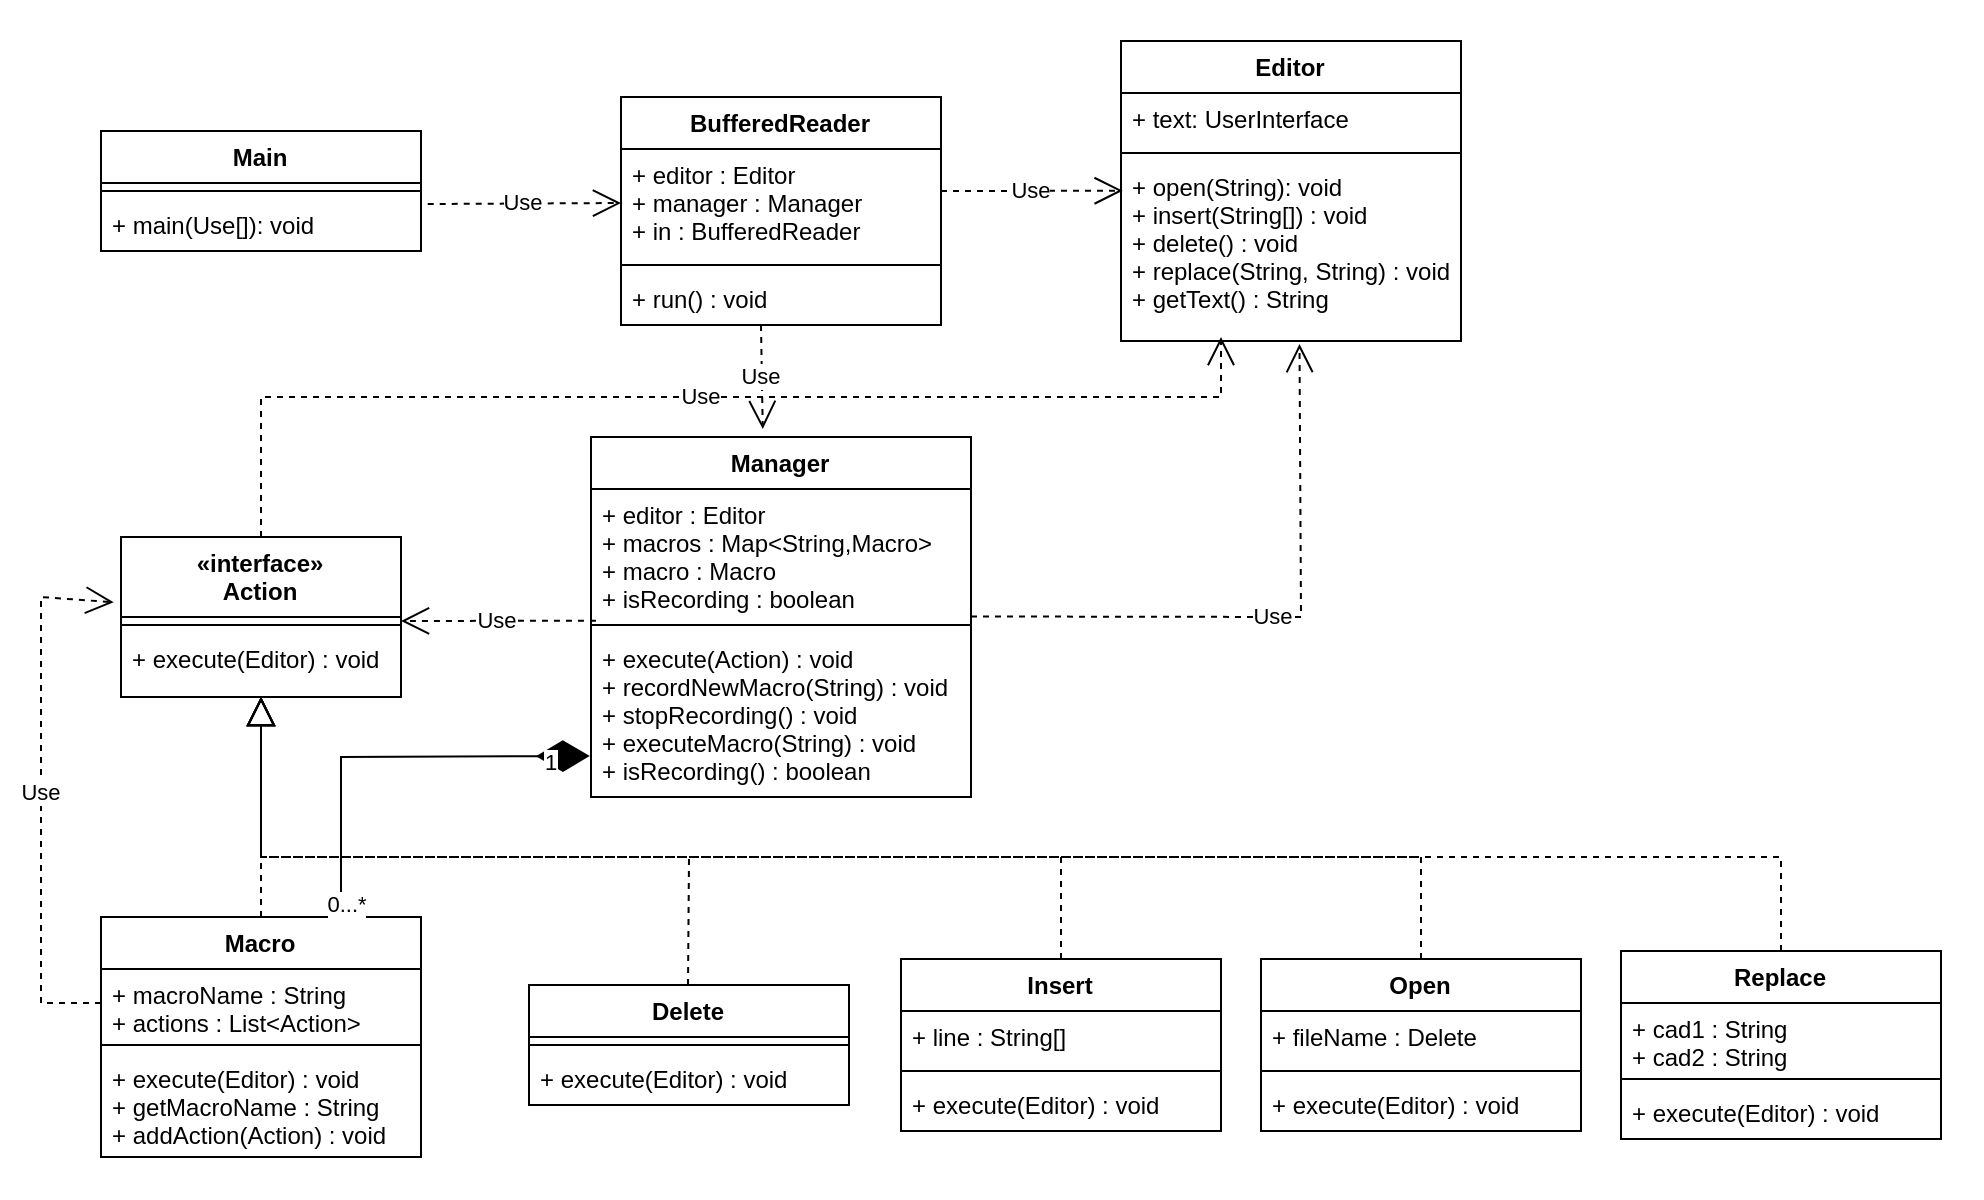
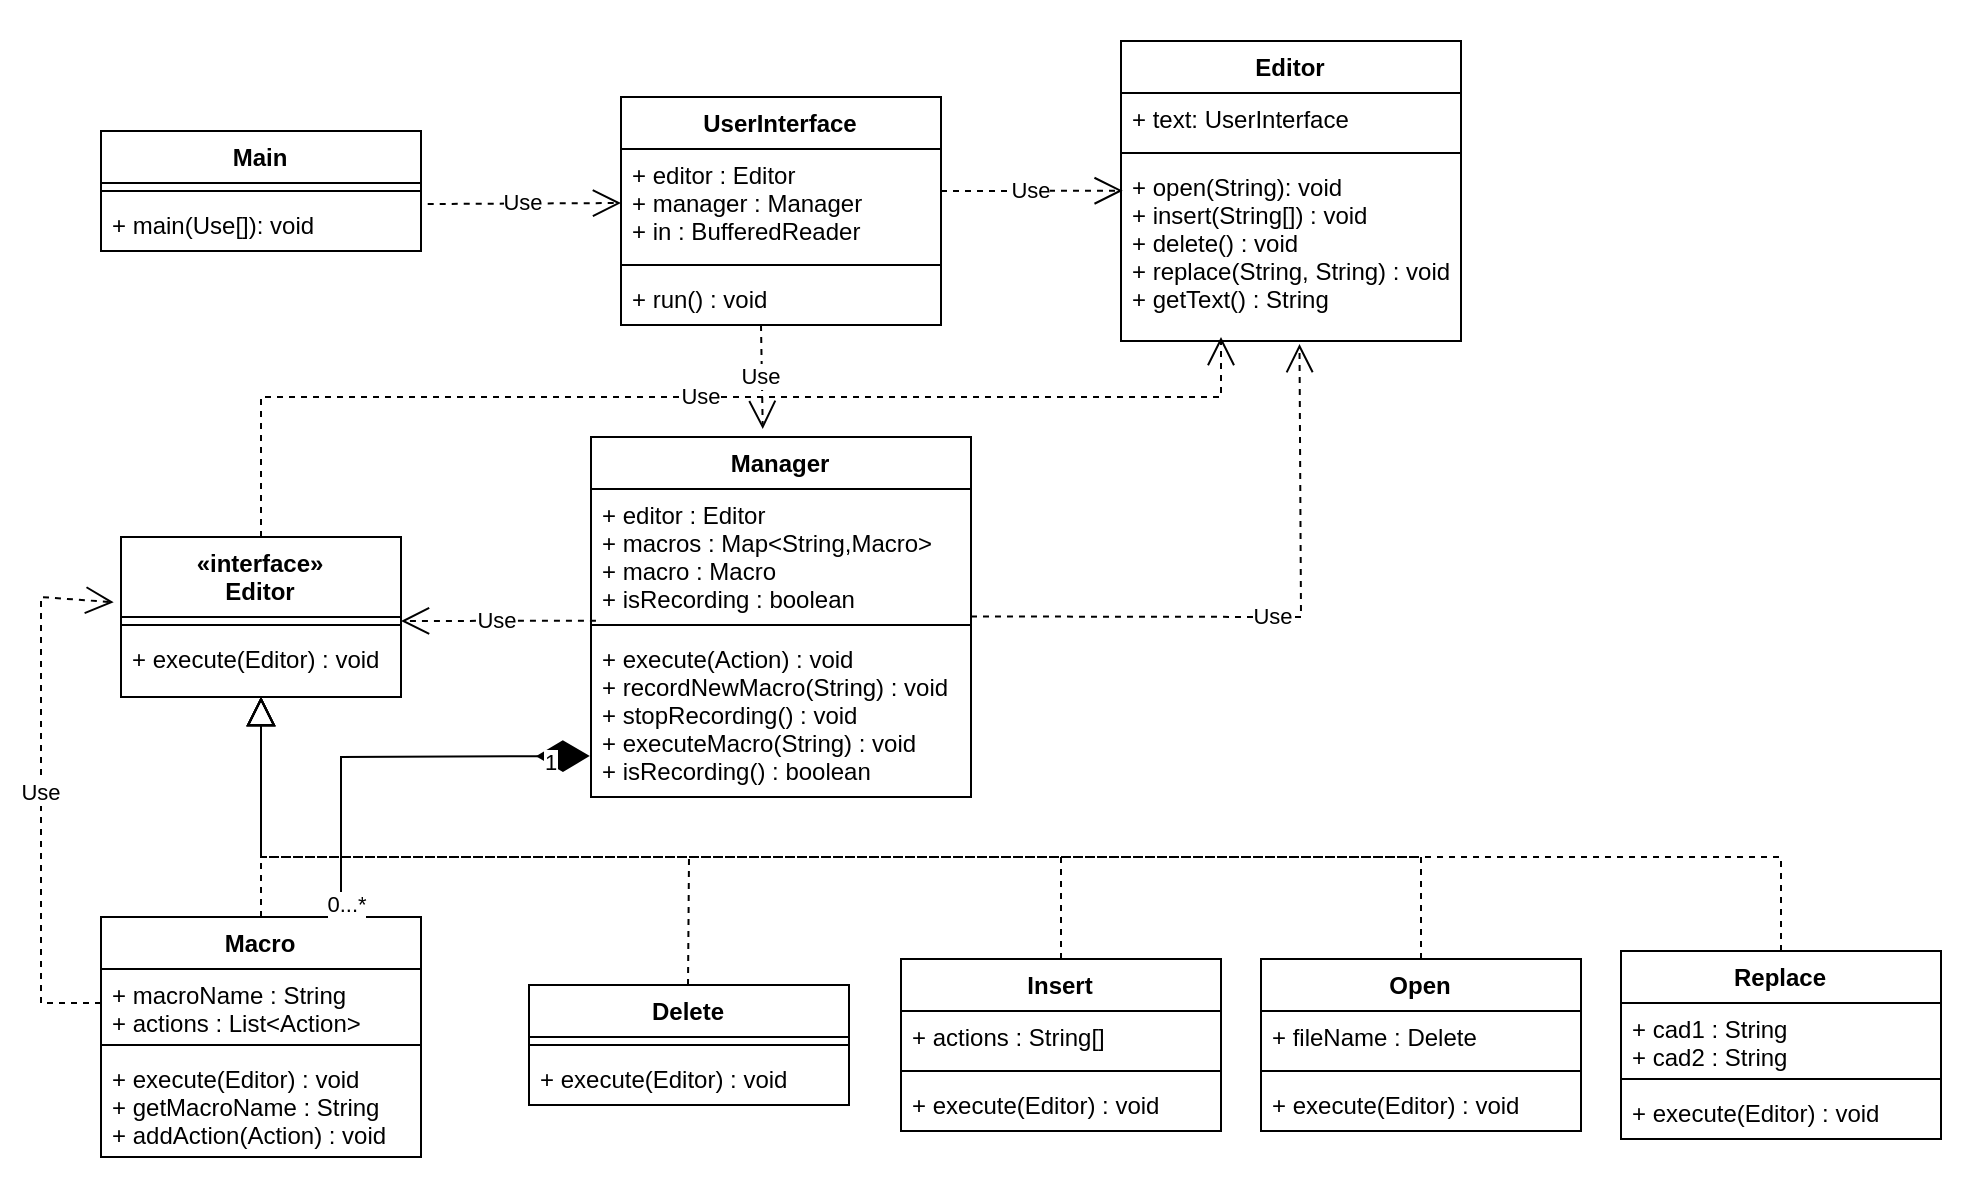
(780, 124) -> (780, 124)
(260, 564) -> (260, 564)
(1004, 1038) -> (1028, 1038)
